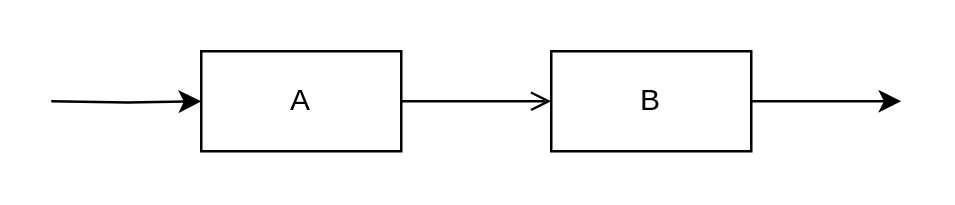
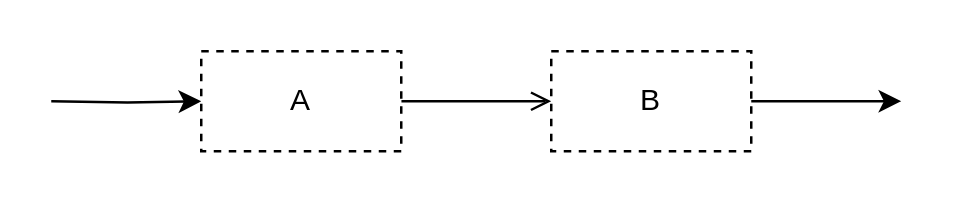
(301, 101) -> (301, 101)
(651, 101) -> (651, 101)
